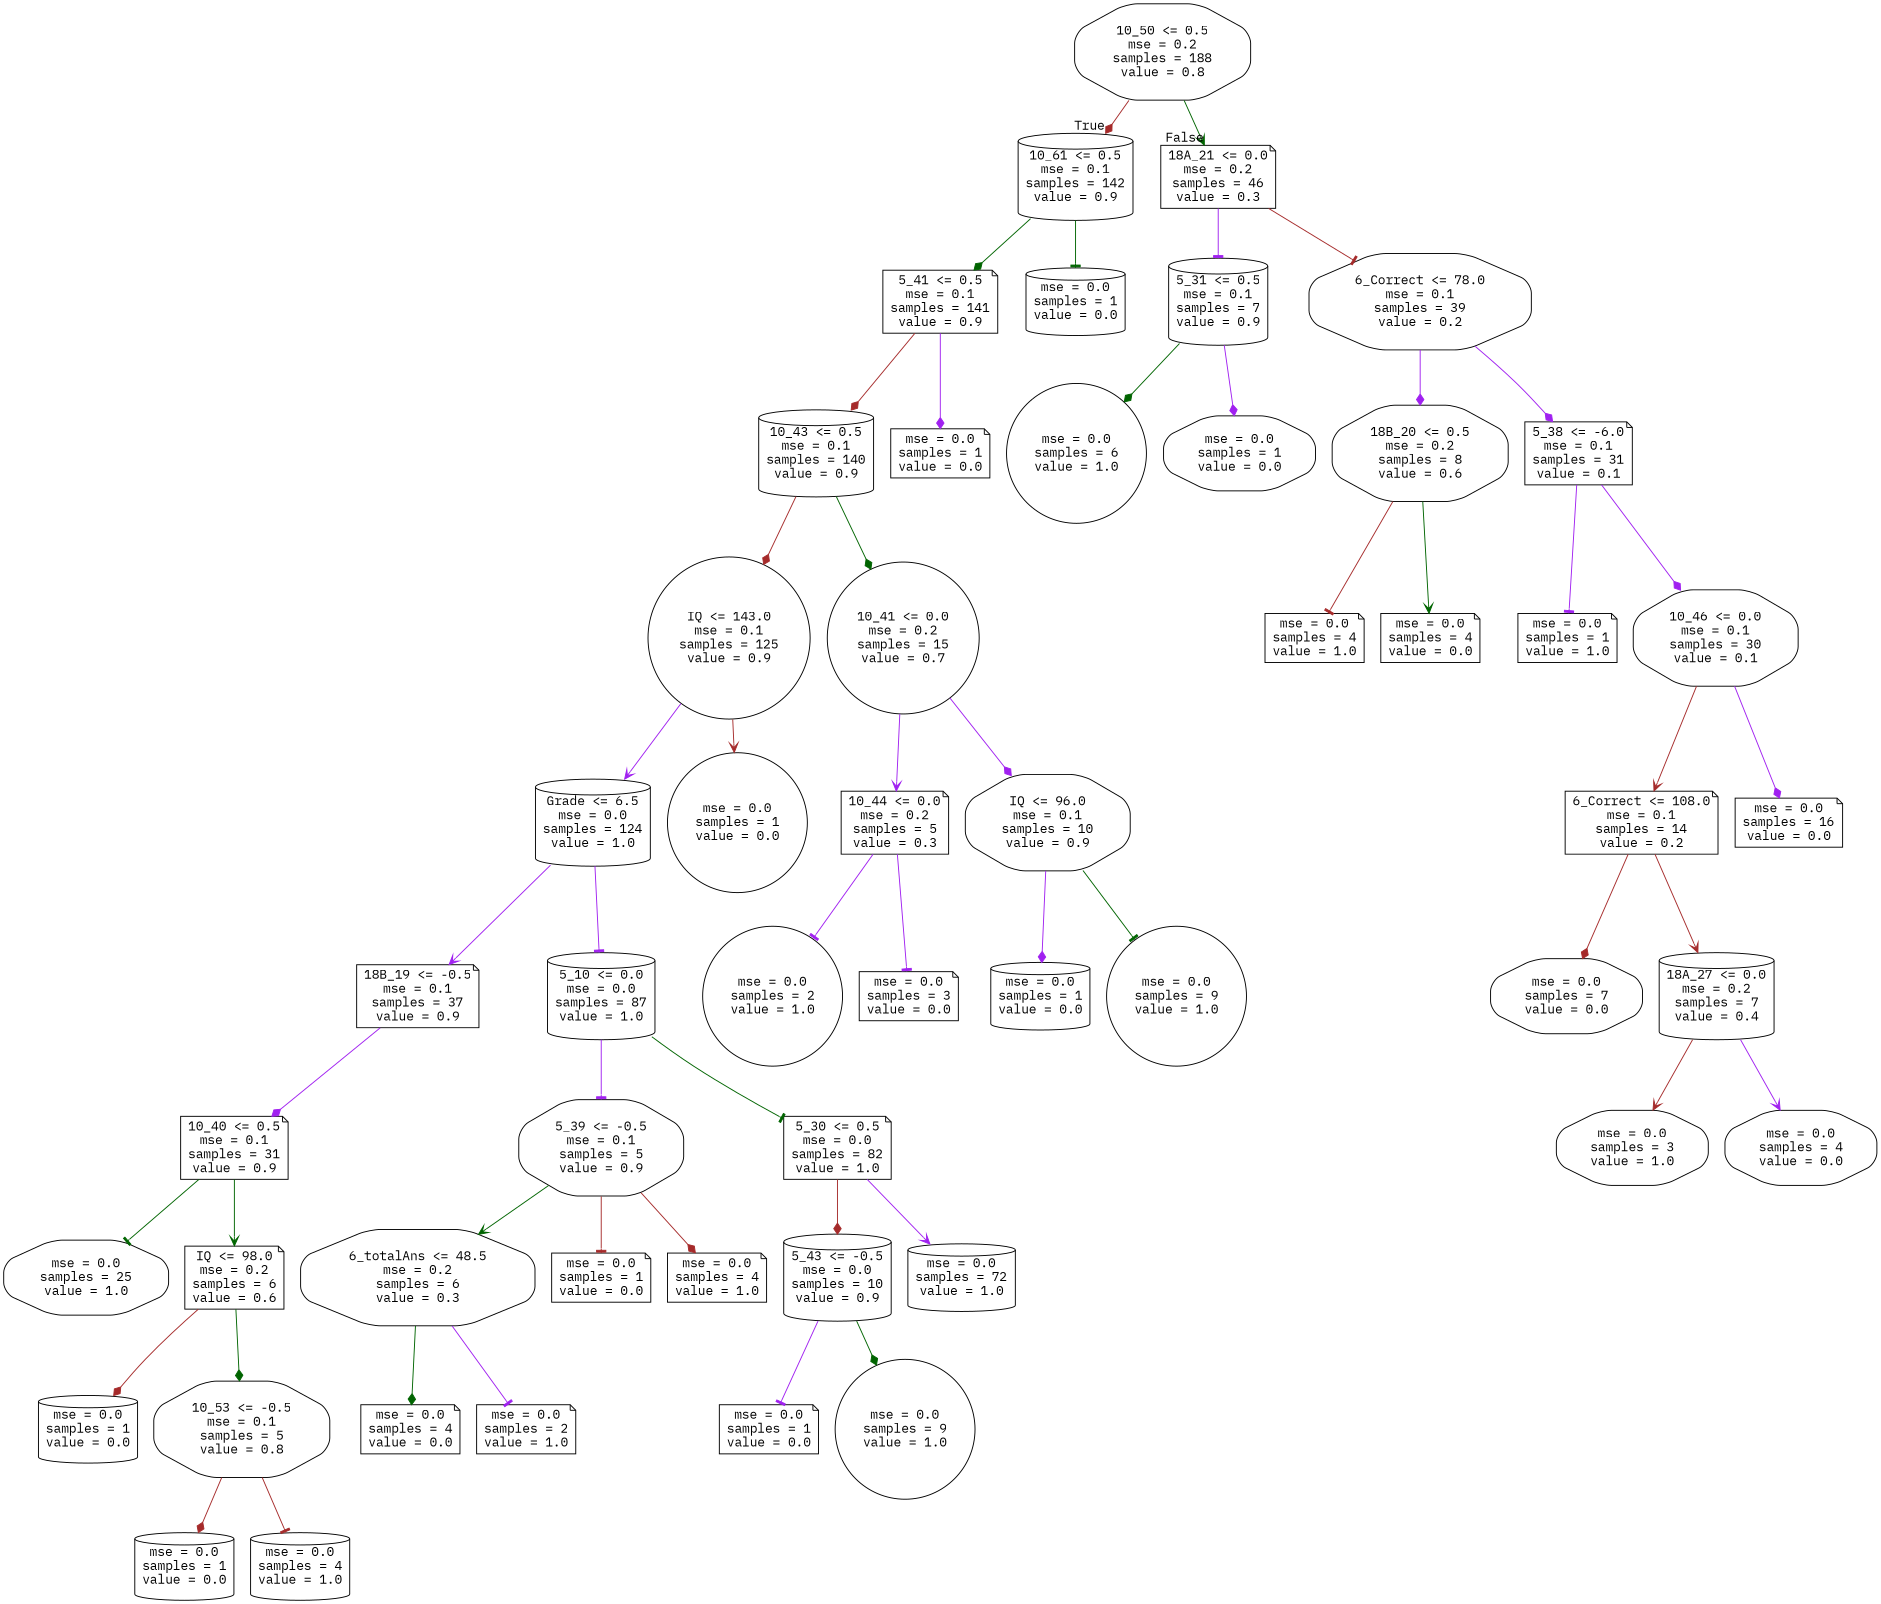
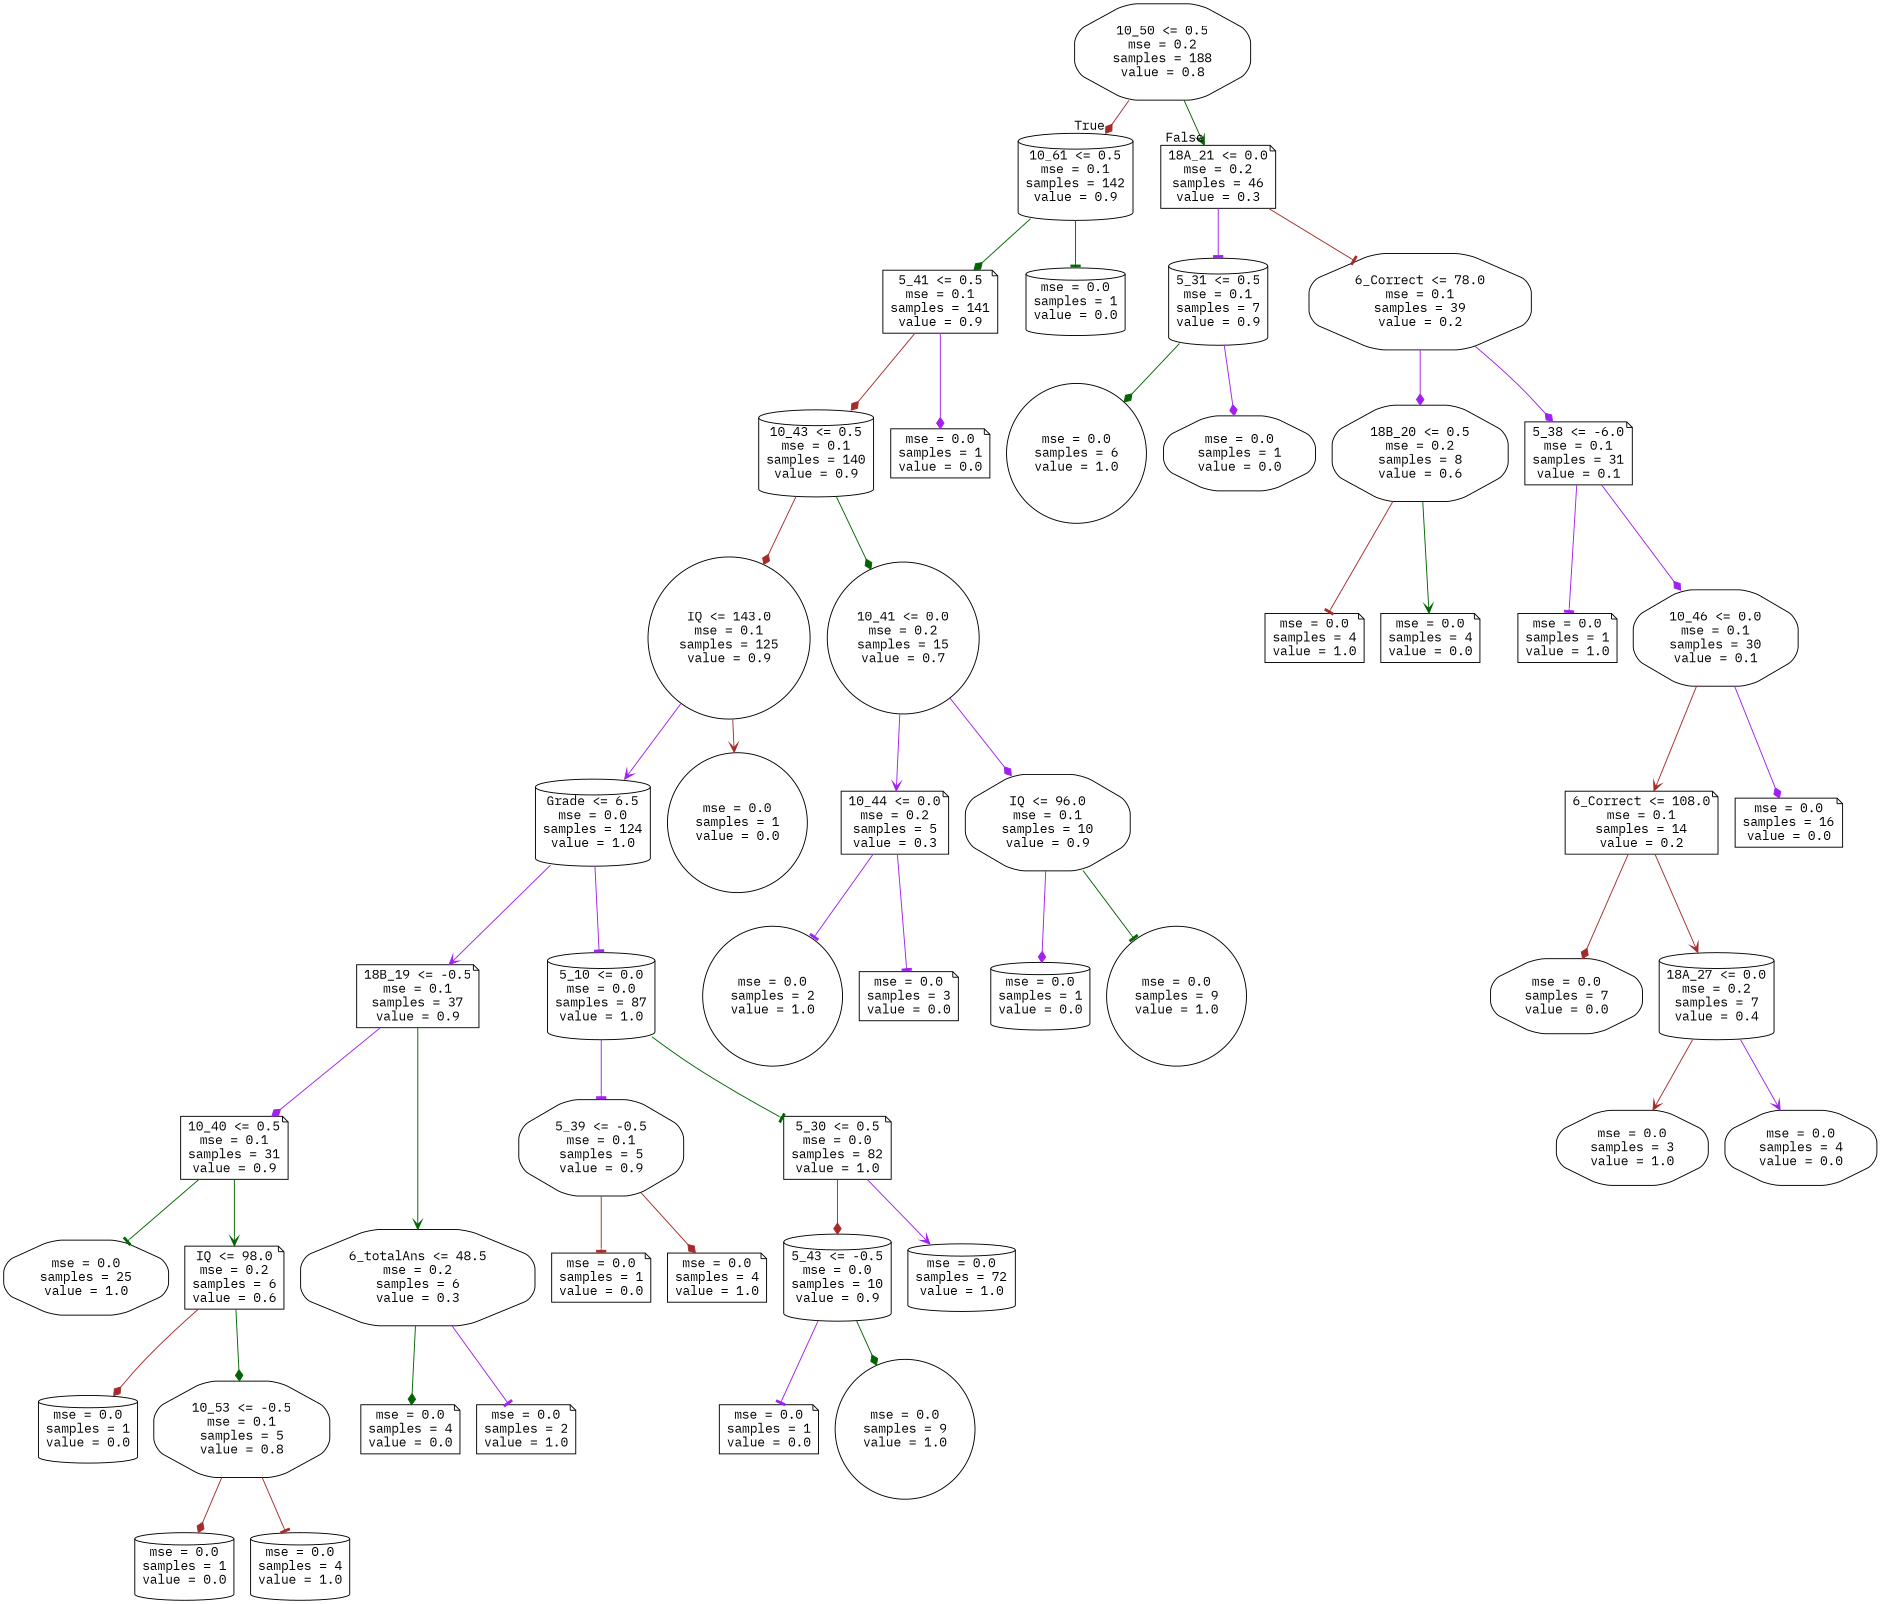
(517, 1207) -> (418, 1124)
